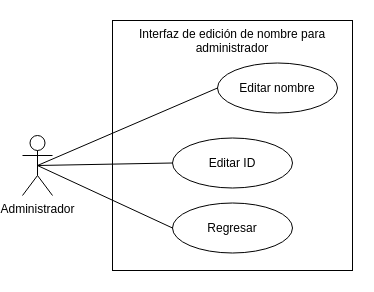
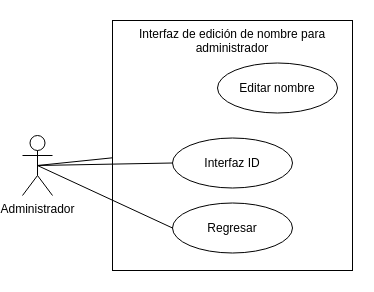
(134, 124) -> (85, 161)
(233, 164) -> (233, 164)
